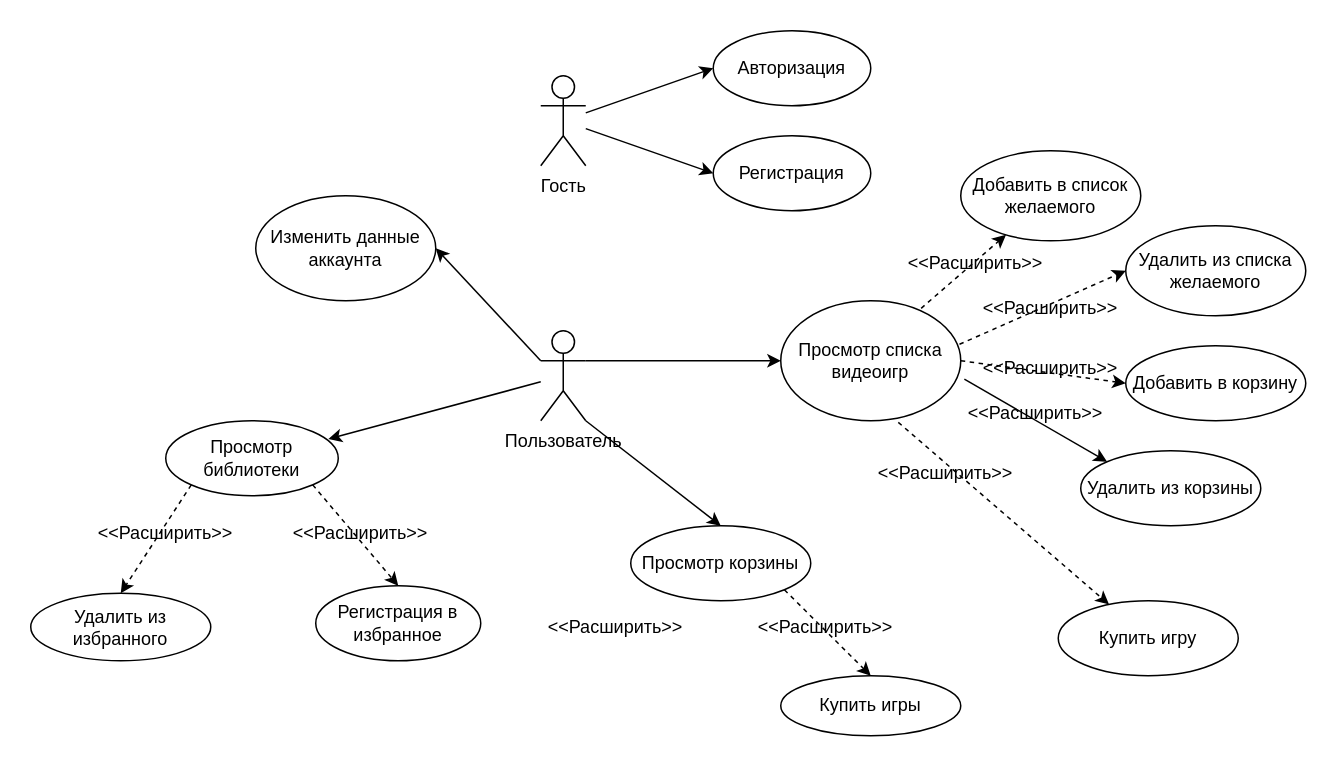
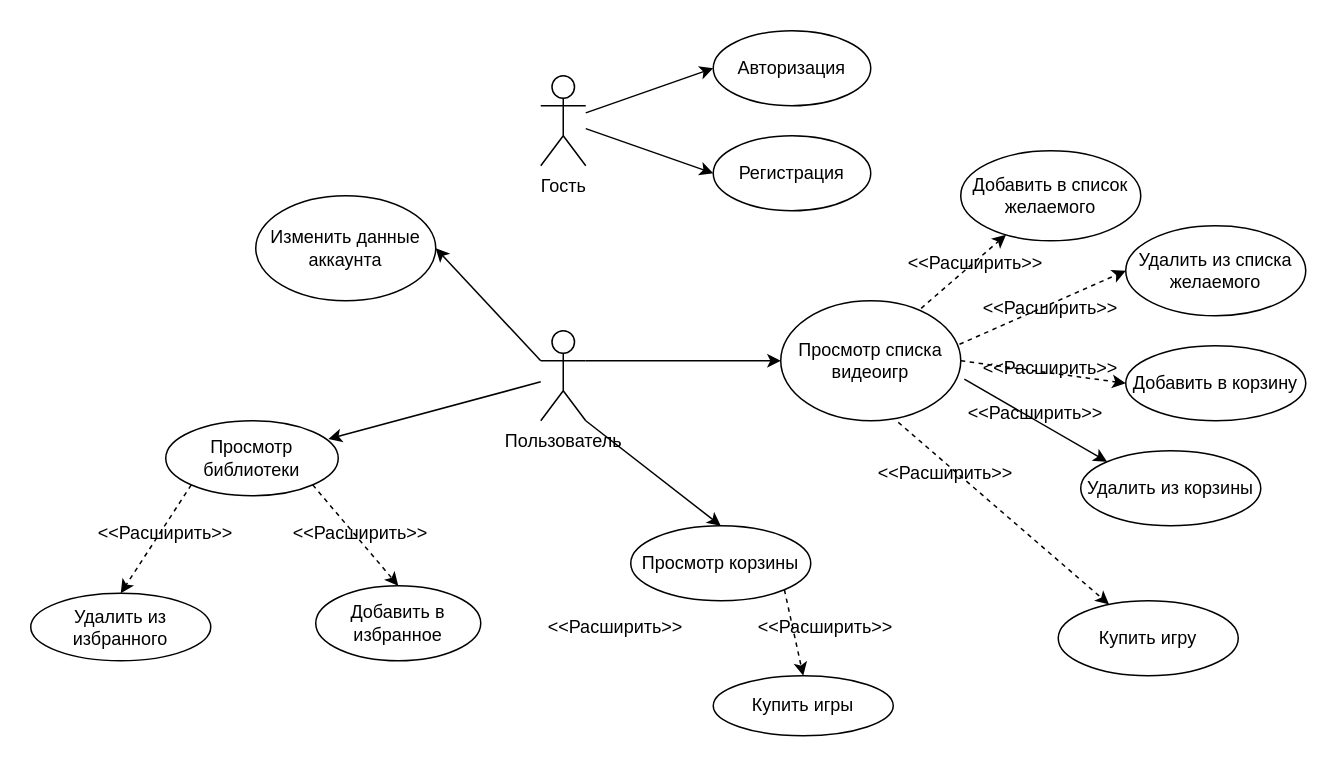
(398, 623) -> (398, 623)
(871, 706) -> (803, 706)
